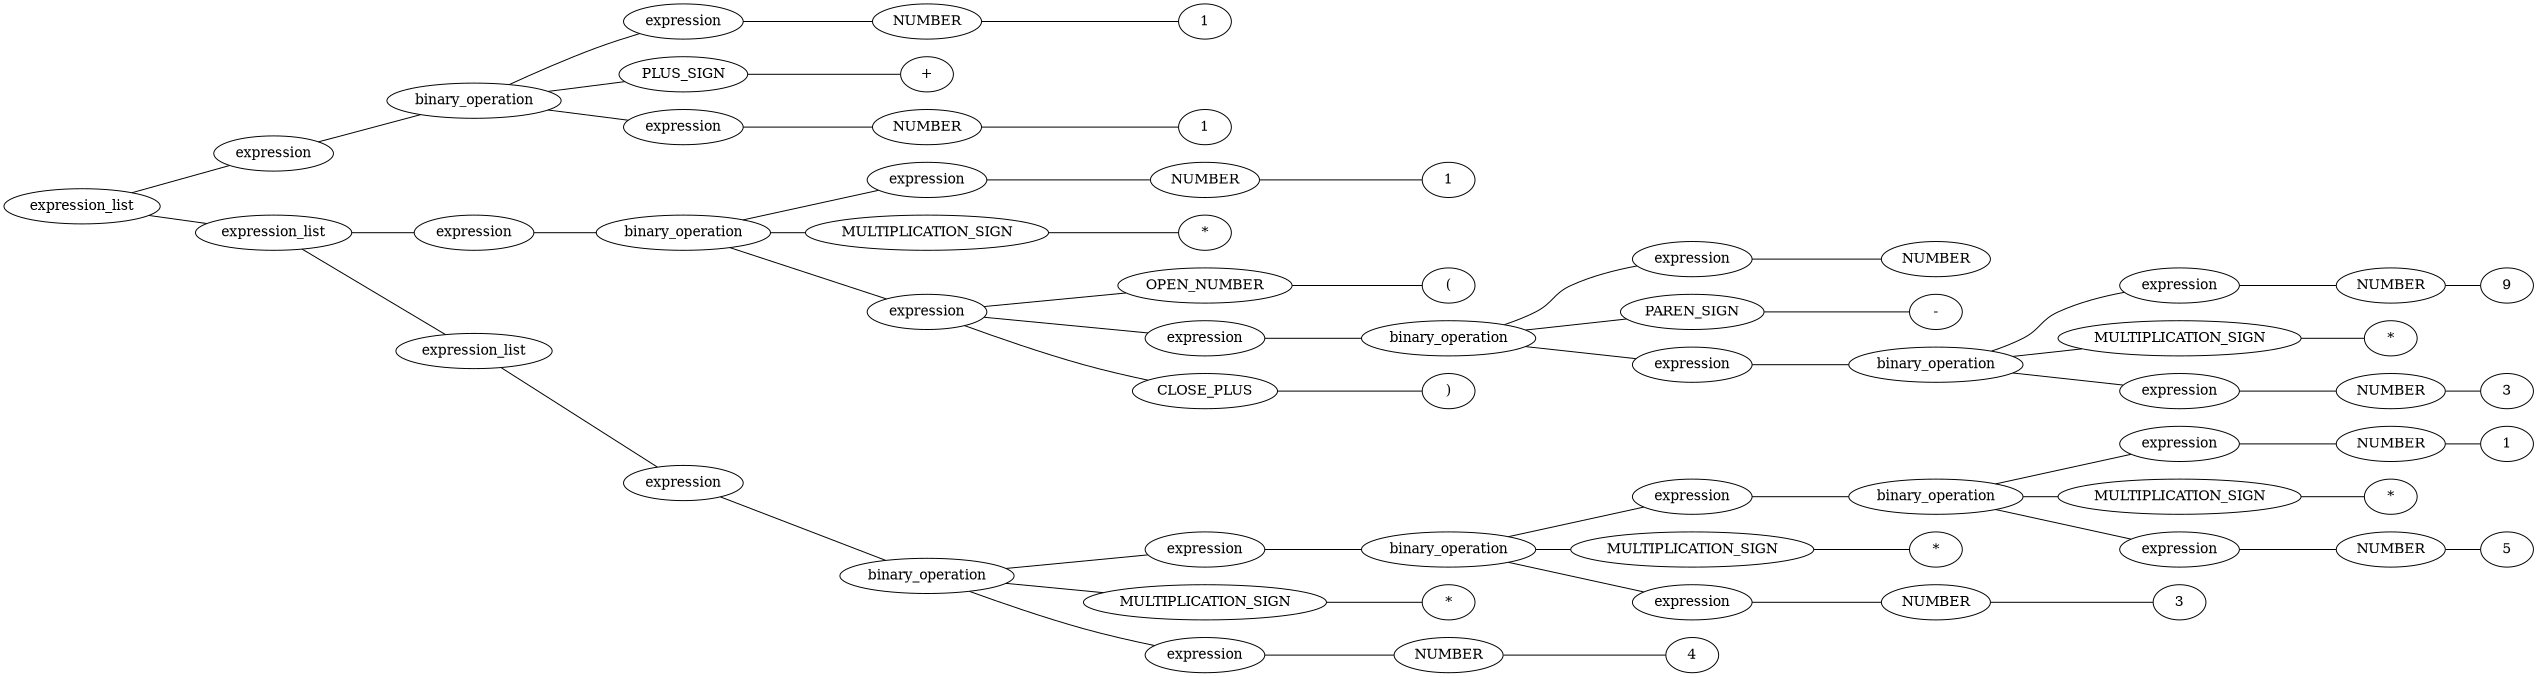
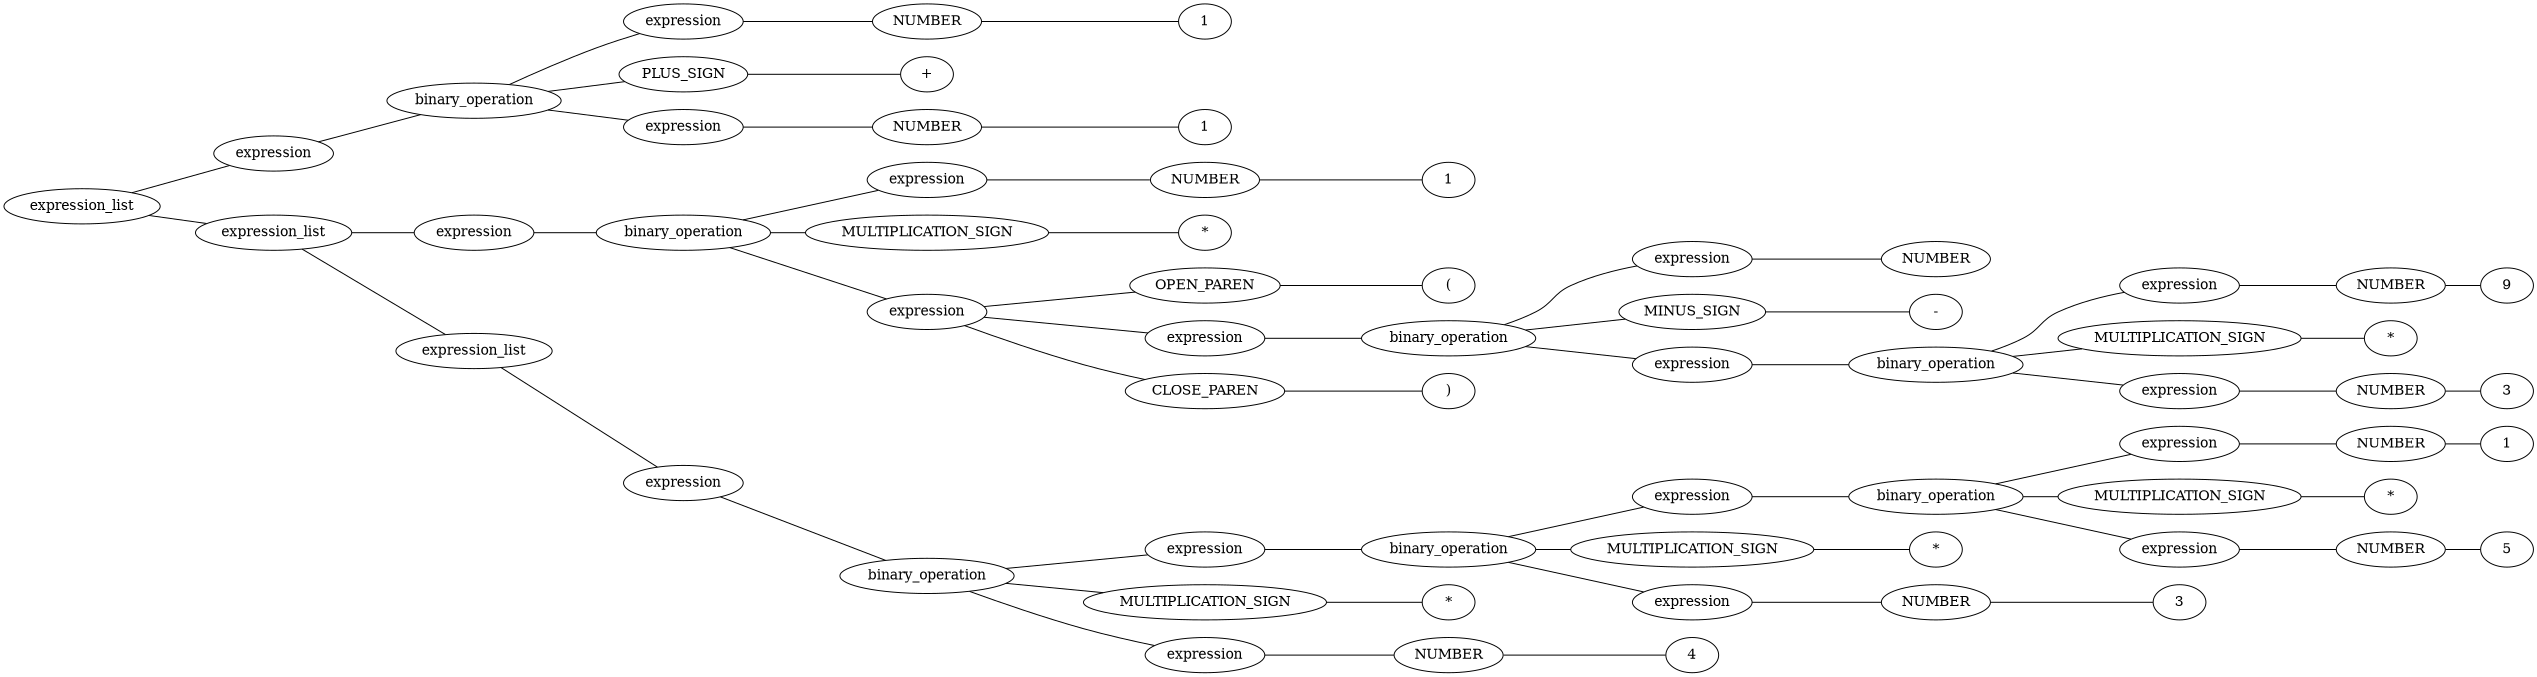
(1205, 286) -> (1205, 286)
(1692, 312) -> (1692, 312)
(1205, 391) -> (1205, 391)
